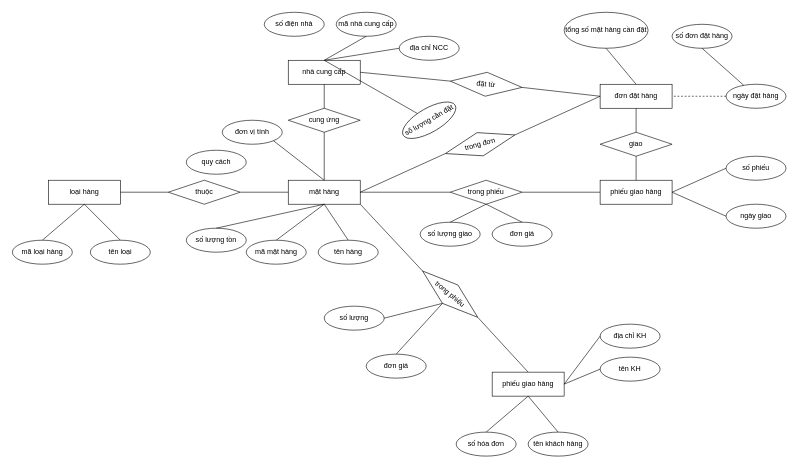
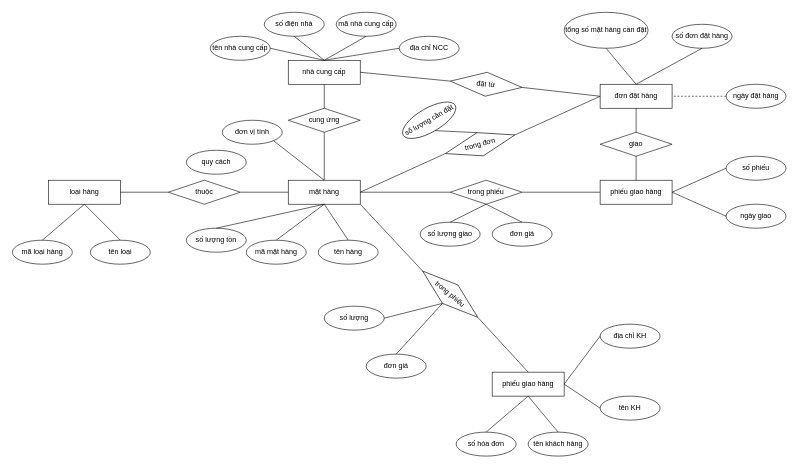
none -> (240, 48)
none -> (296, 54)
(723, 66) -> (670, 66)
(371, 87) -> (309, 48)
none -> (457, 132)
(630, 369) -> (630, 408)
